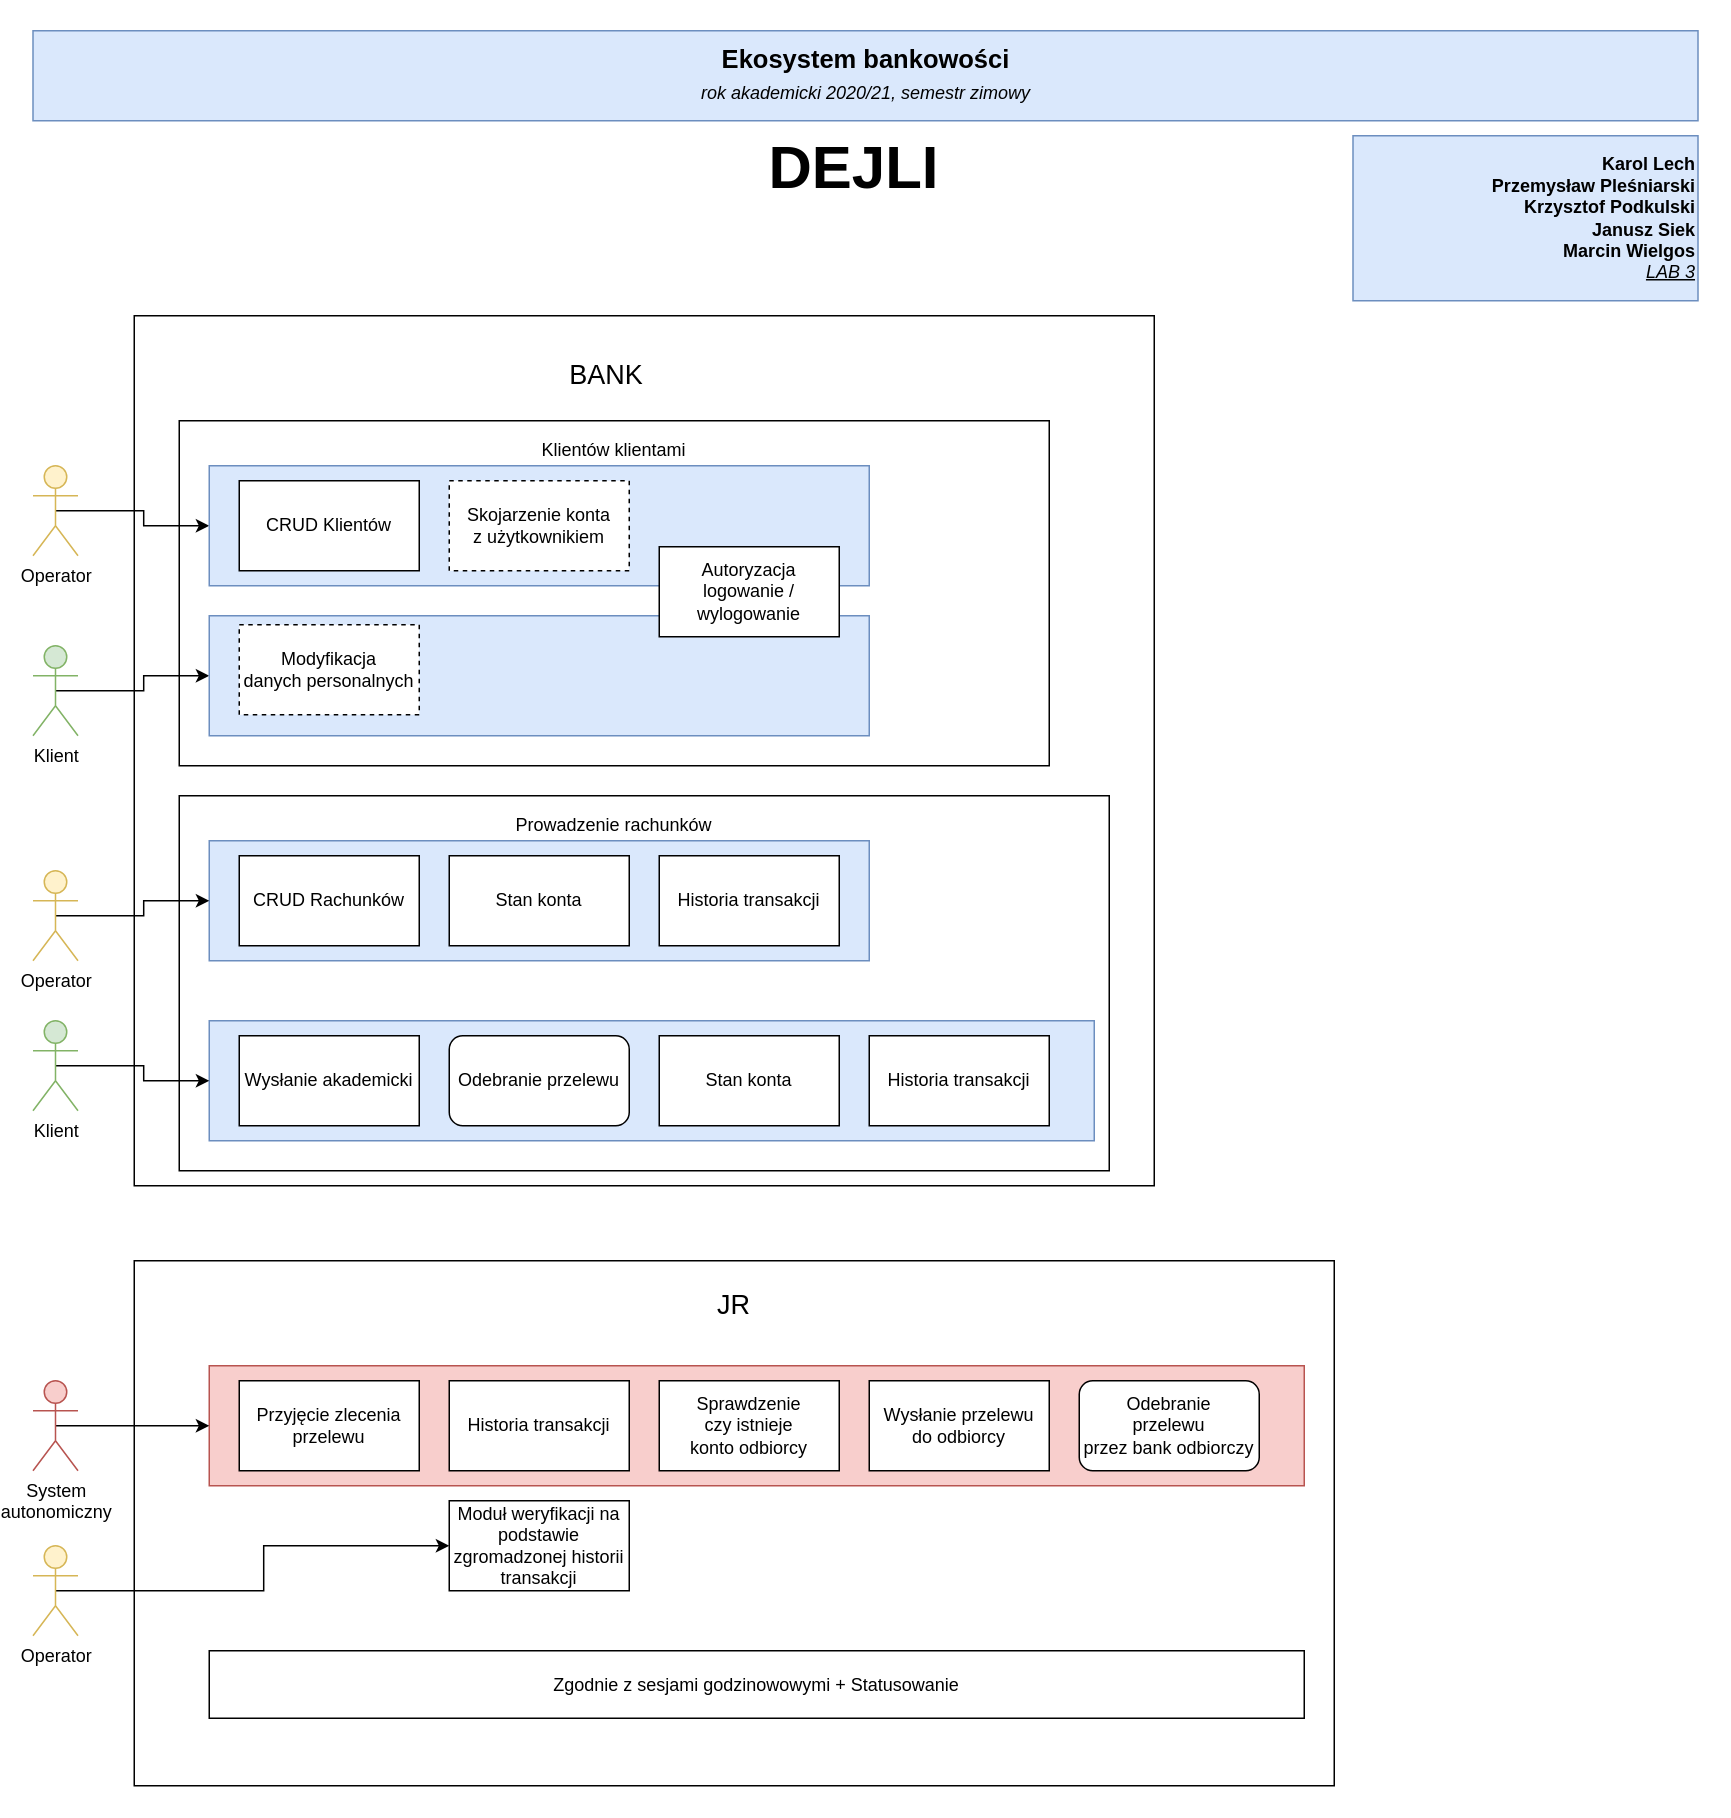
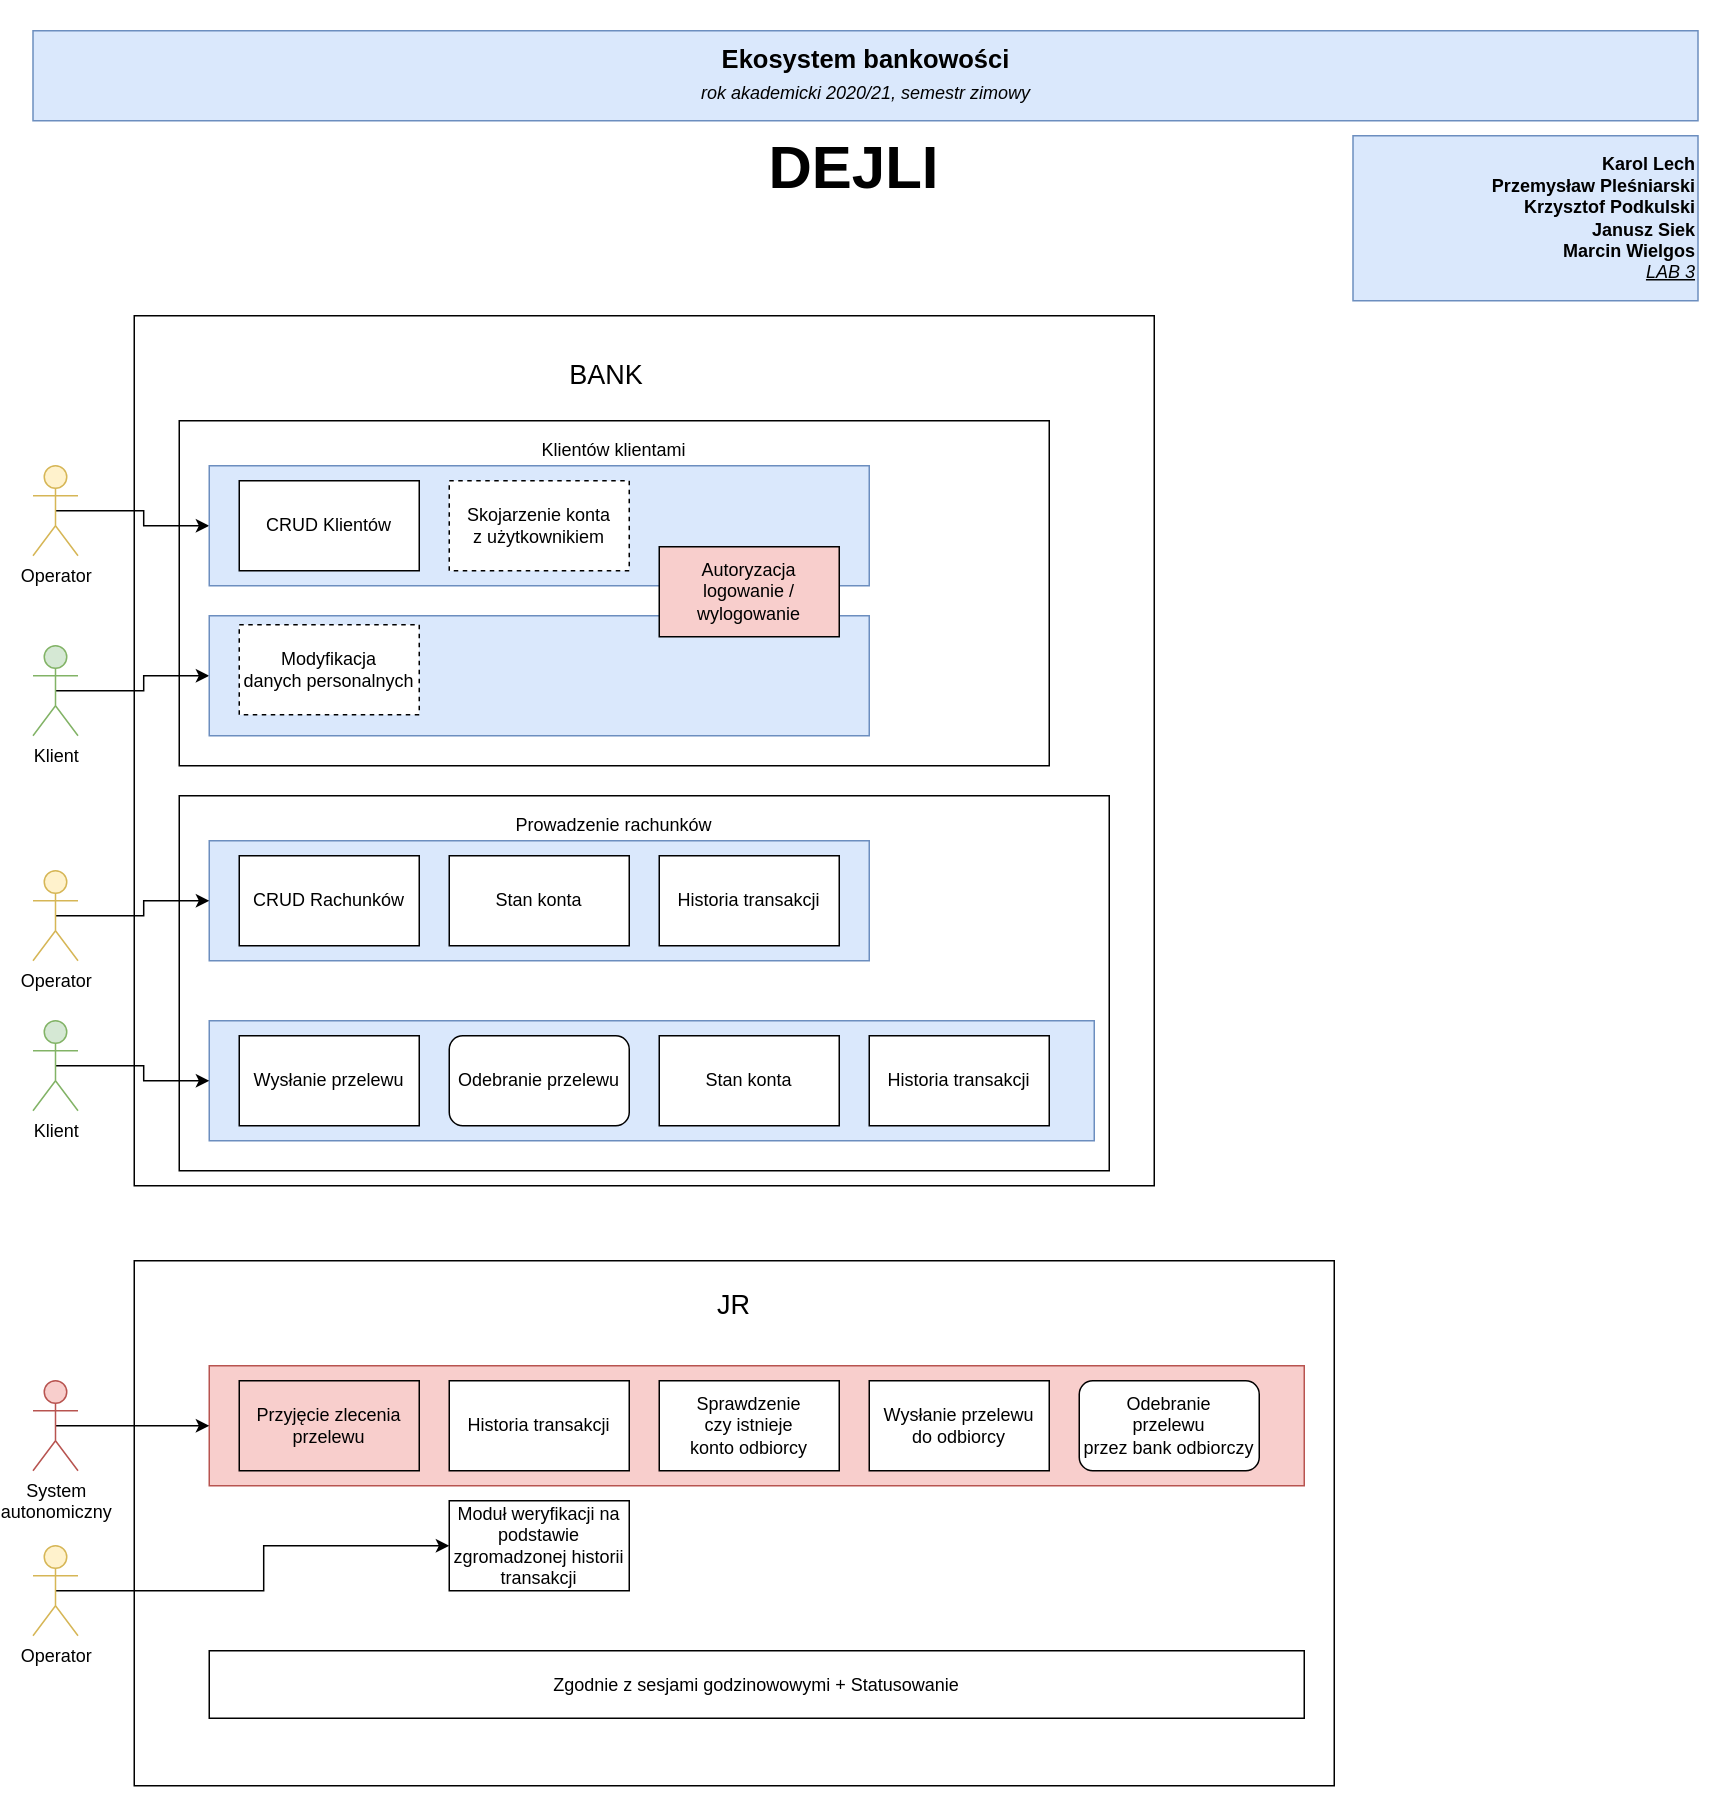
(749, 592) -> (749, 592)
(329, 1081) -> (329, 1081)
(329, 1426) -> (329, 1426)
